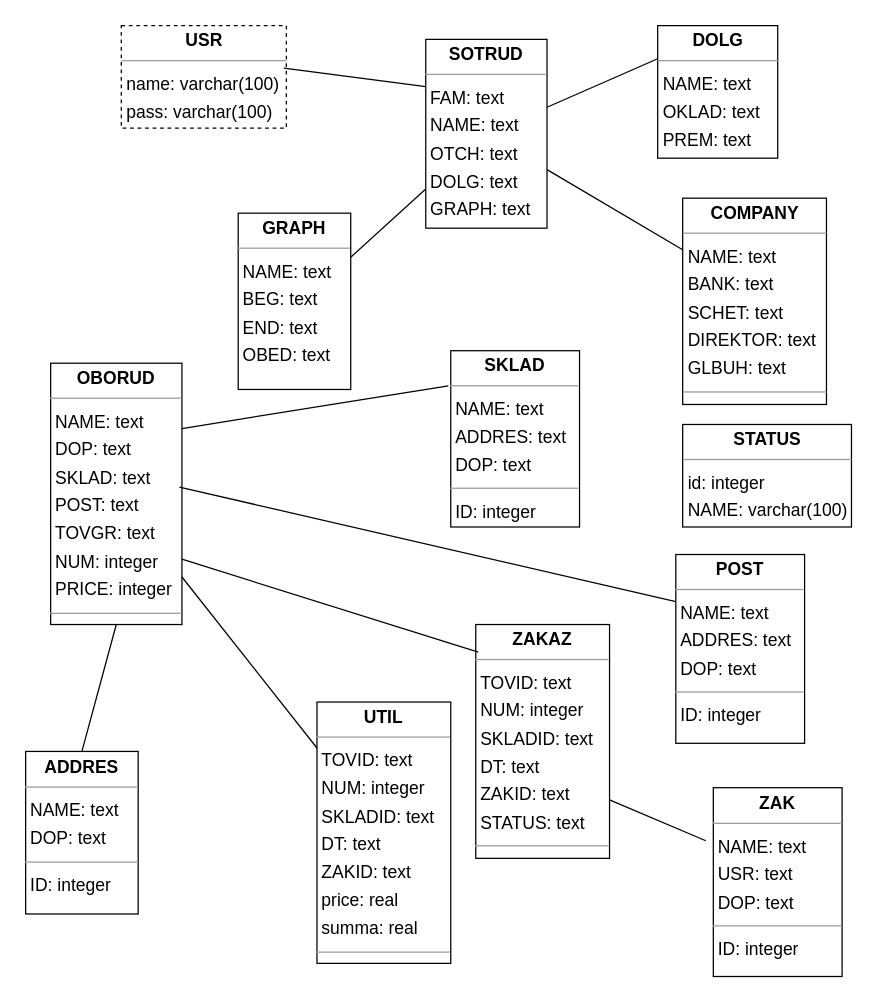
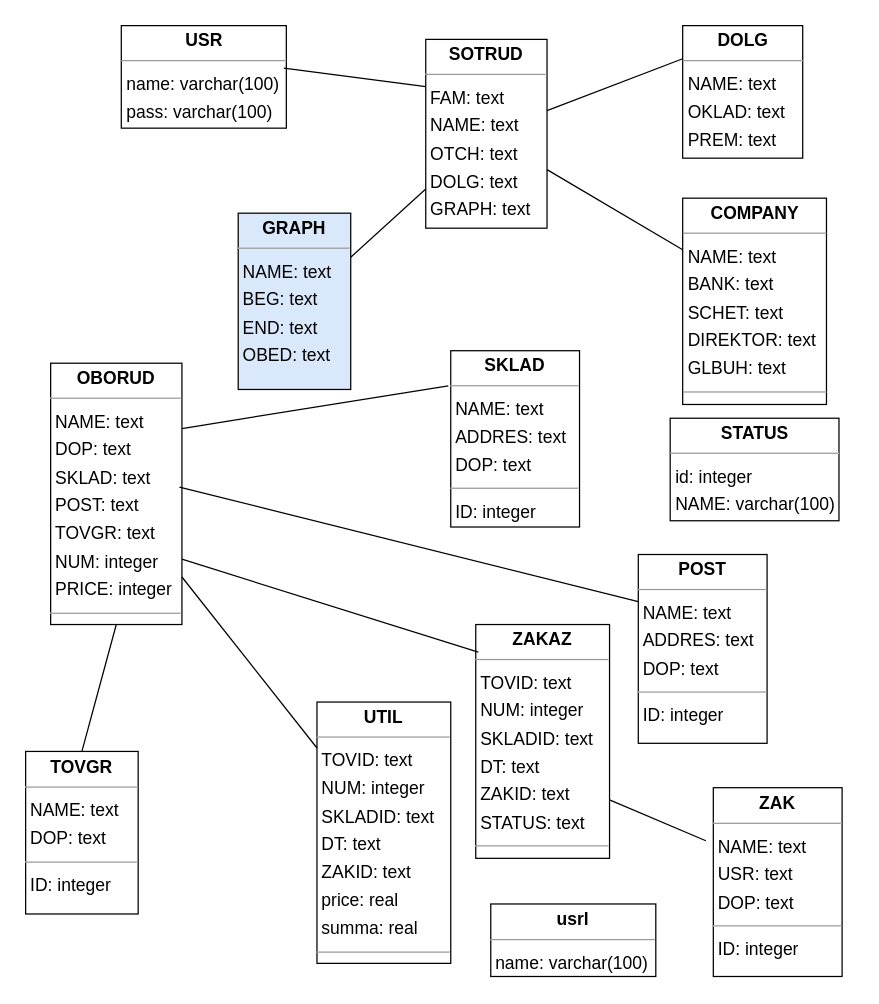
(204, 77) -> (204, 77)
(718, 92) -> (743, 92)
(294, 301) -> (294, 301)
(767, 476) -> (754, 469)
(740, 649) -> (703, 649)
(73, 794) -> (73, 794)
none -> (573, 940)
